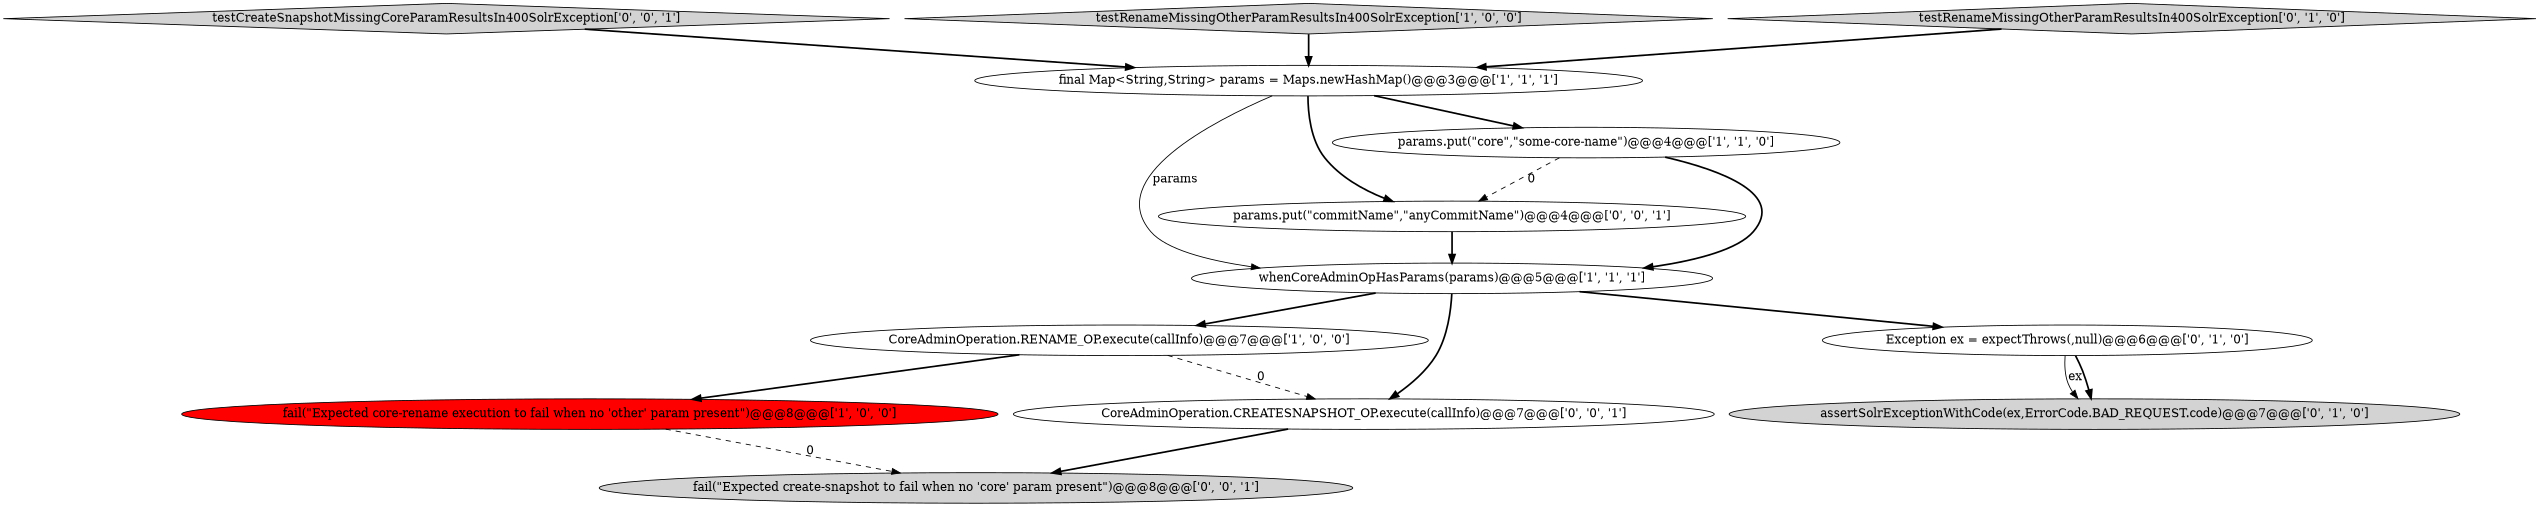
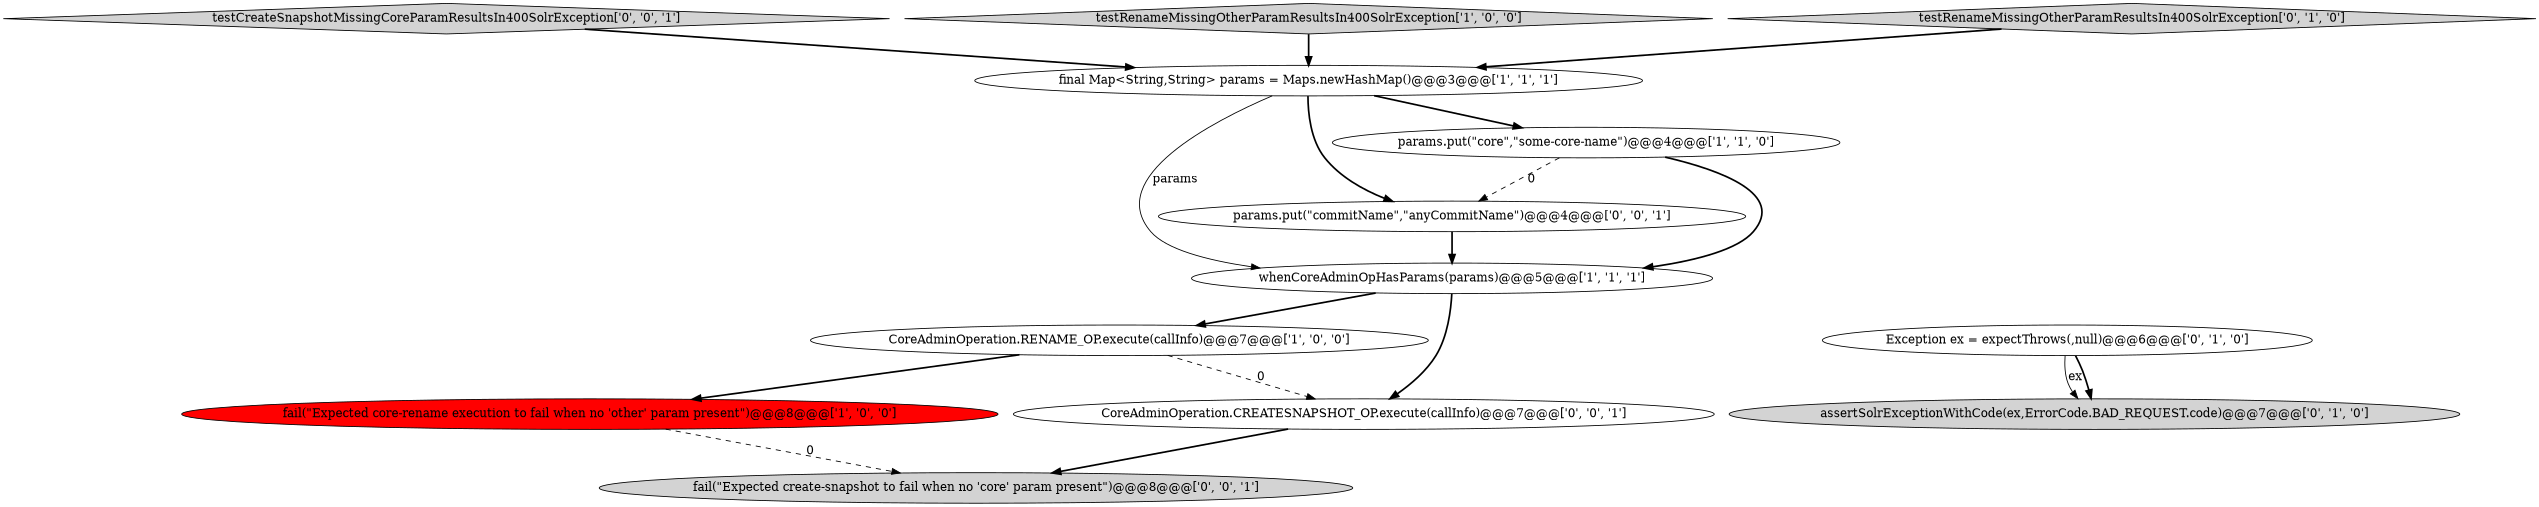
(1756, 309) -> none
